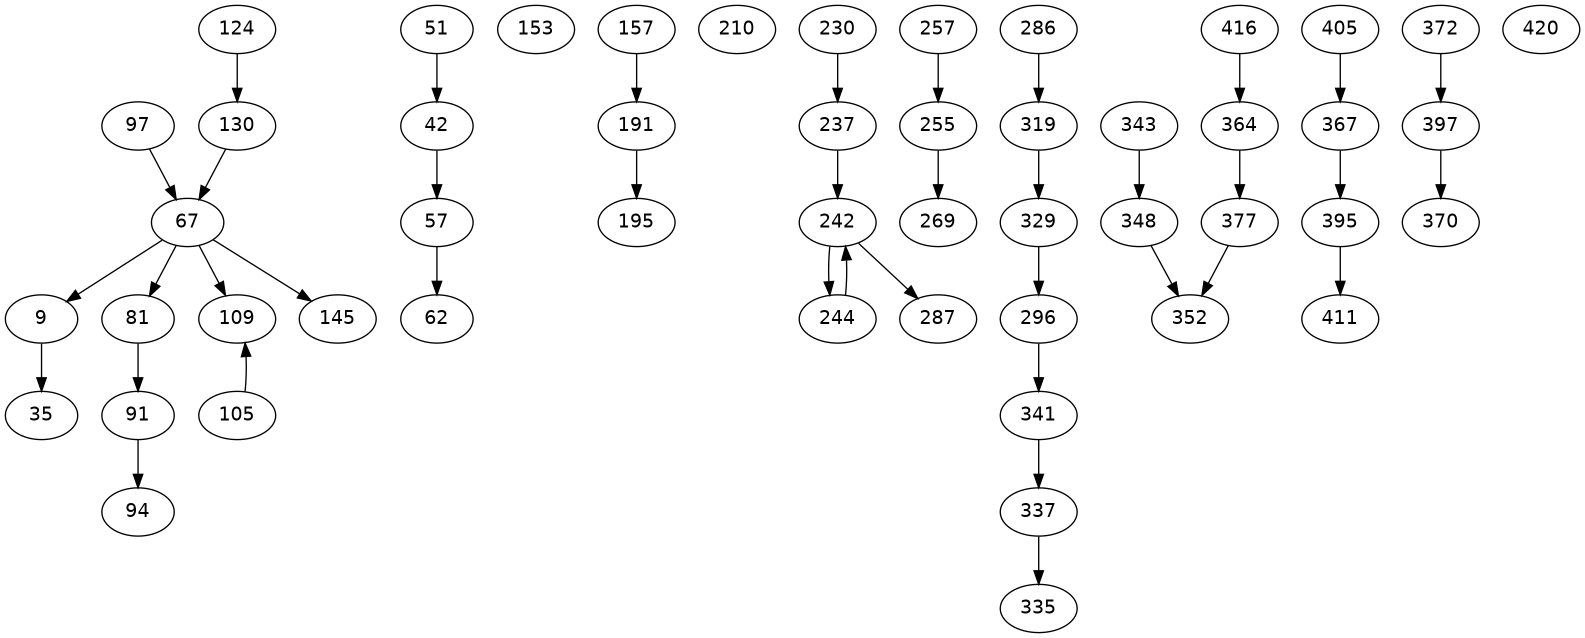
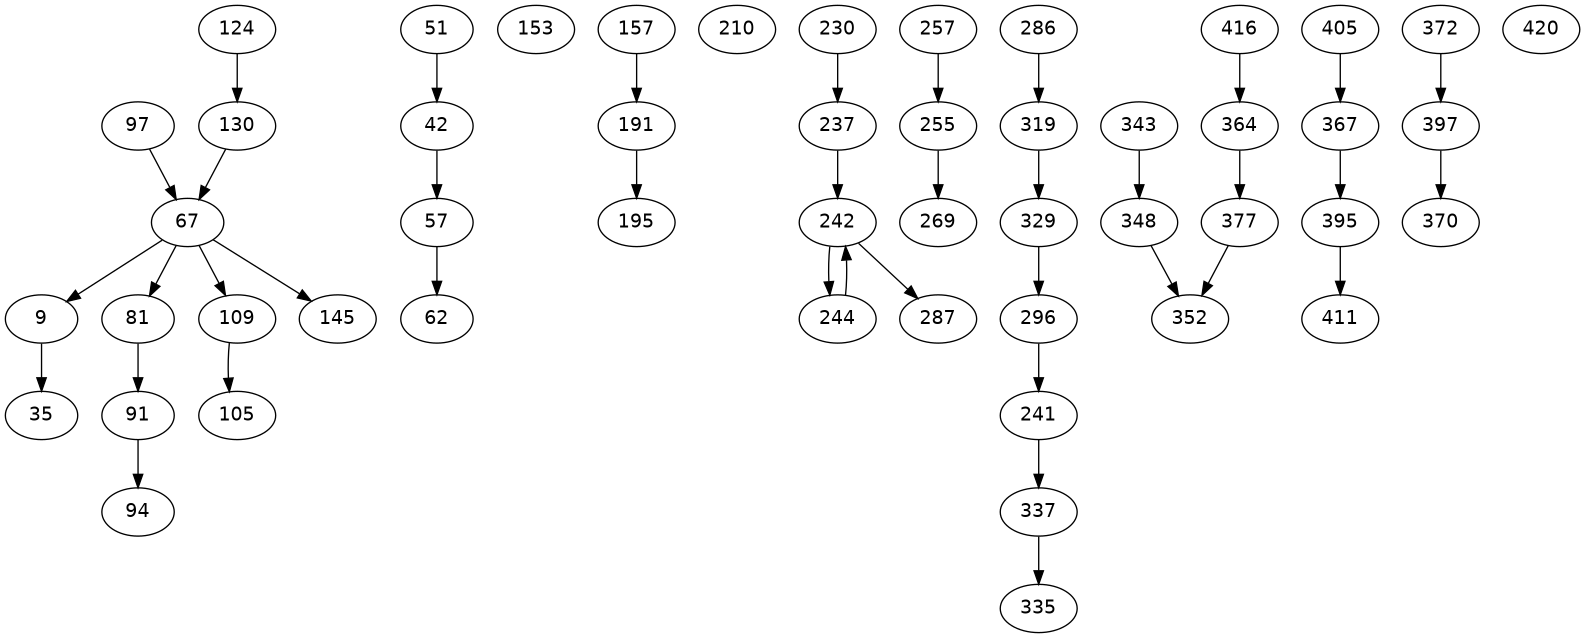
(246, 374) -> (228, 360)
(1039, 415) -> (1039, 415)
